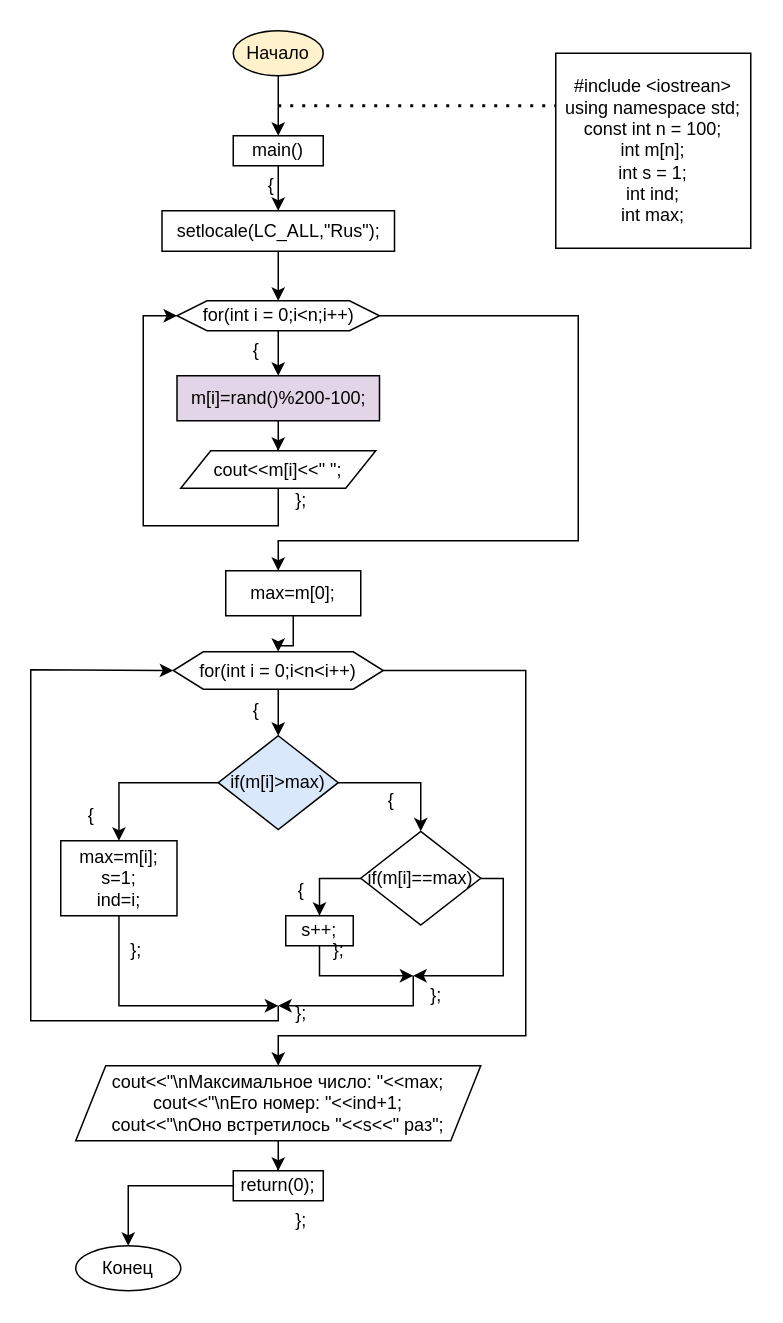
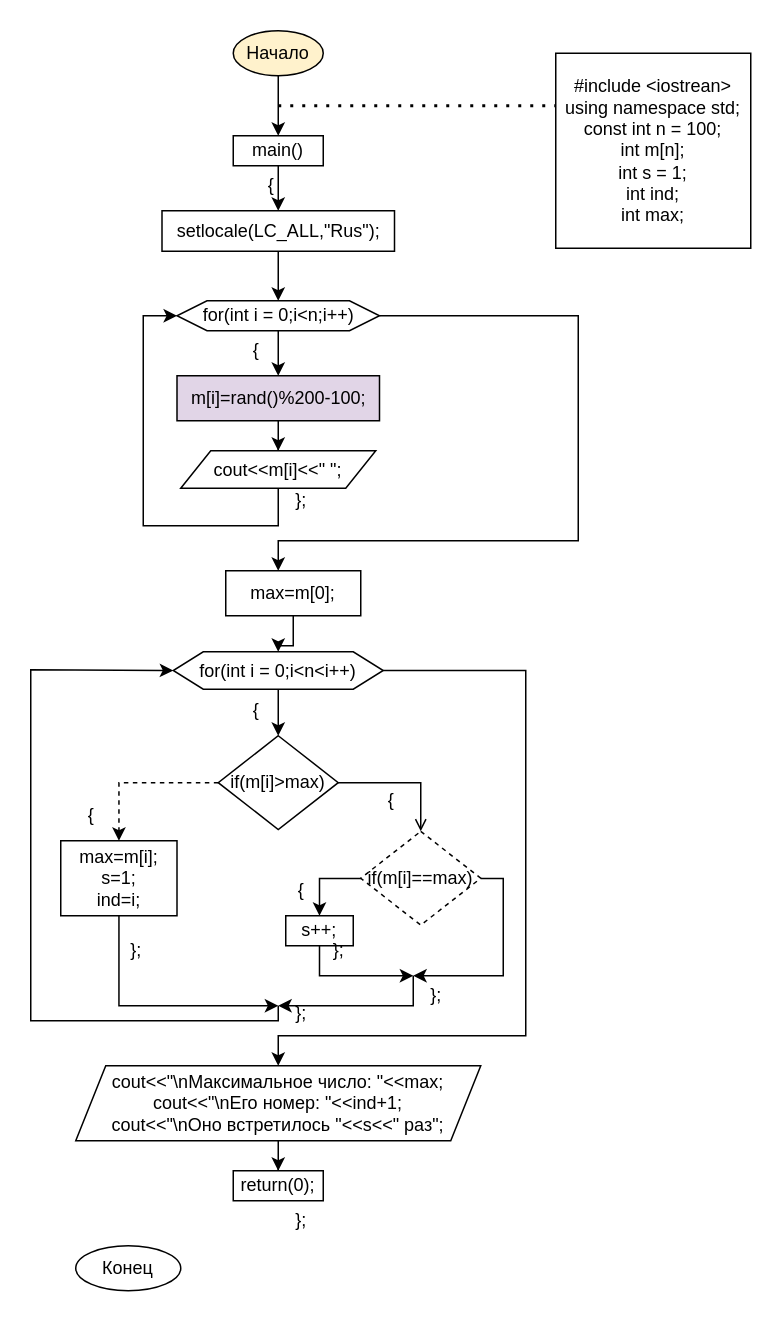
(145, 783) -> (145, 783)
(278, 783) -> (278, 783)
(421, 820) -> (421, 822)
(421, 878) -> (421, 878)
(156, 1186) -> none
